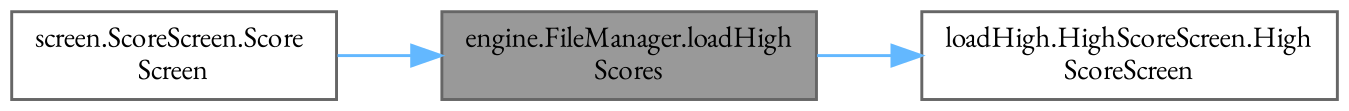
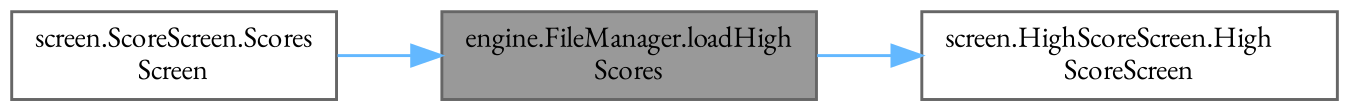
(174, 56) -> (174, 56)
(1130, 56) -> (1130, 56)
